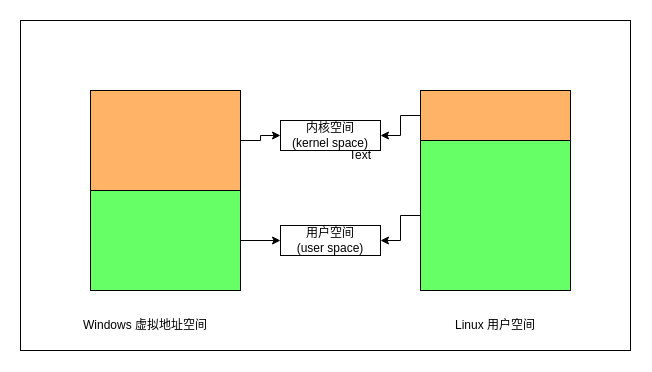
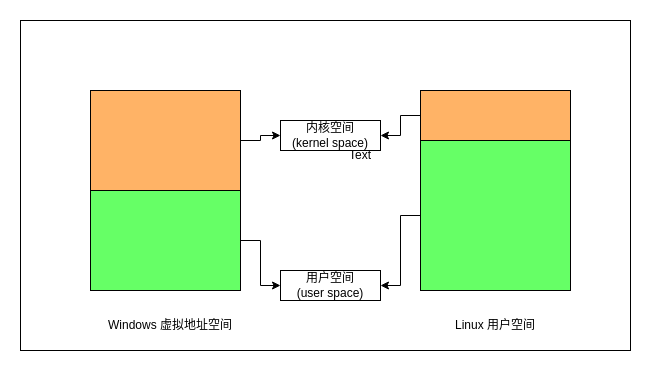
(331, 241) -> (331, 286)
(146, 326) -> (171, 326)
